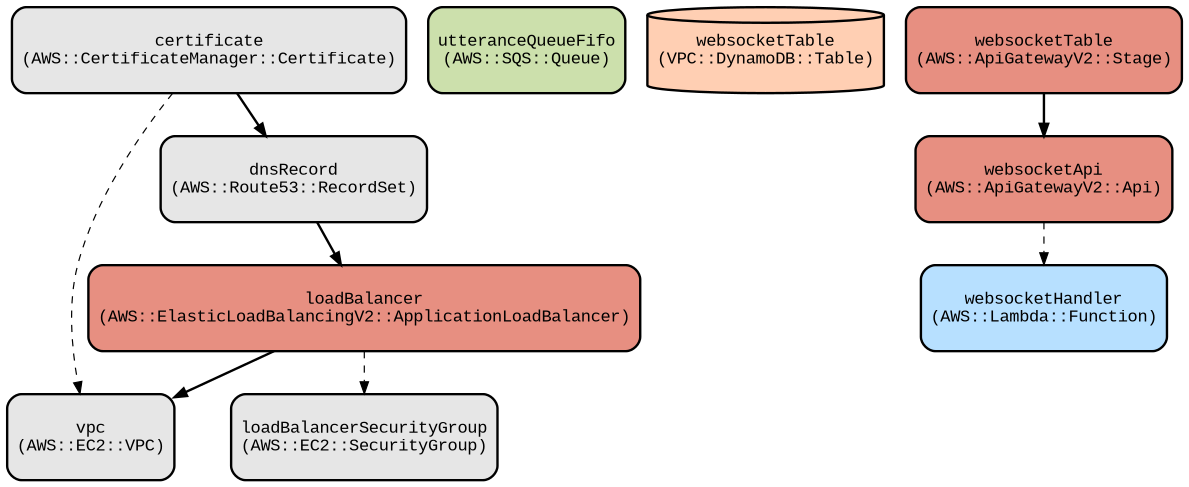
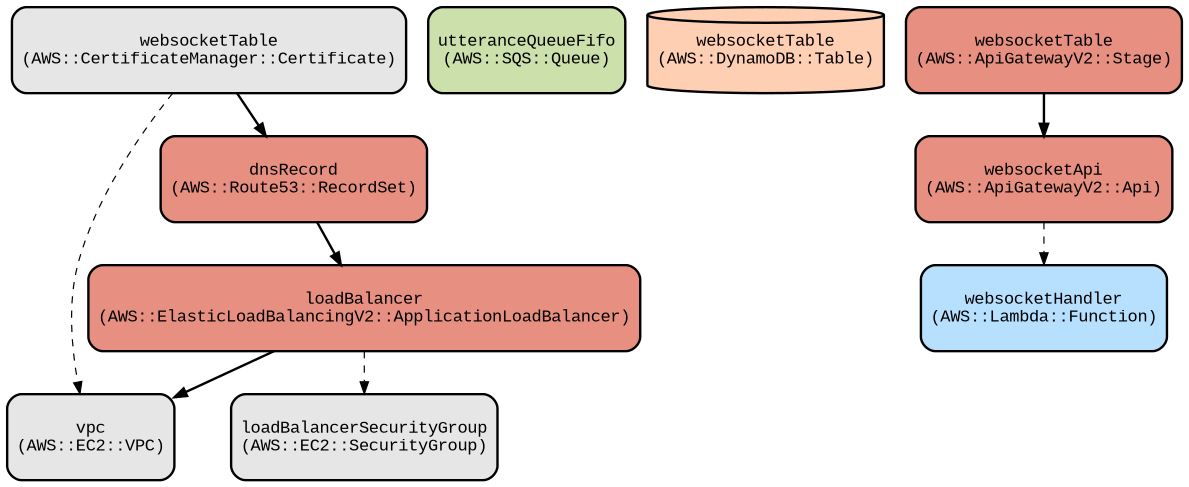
(209, 50) -> (209, 50)
(766, 50) -> (766, 50)
(294, 179) -> (294, 179)
